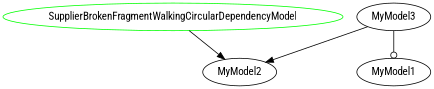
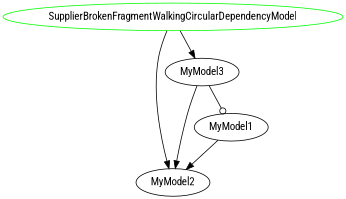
none -> (186, 41)
none -> (205, 152)
